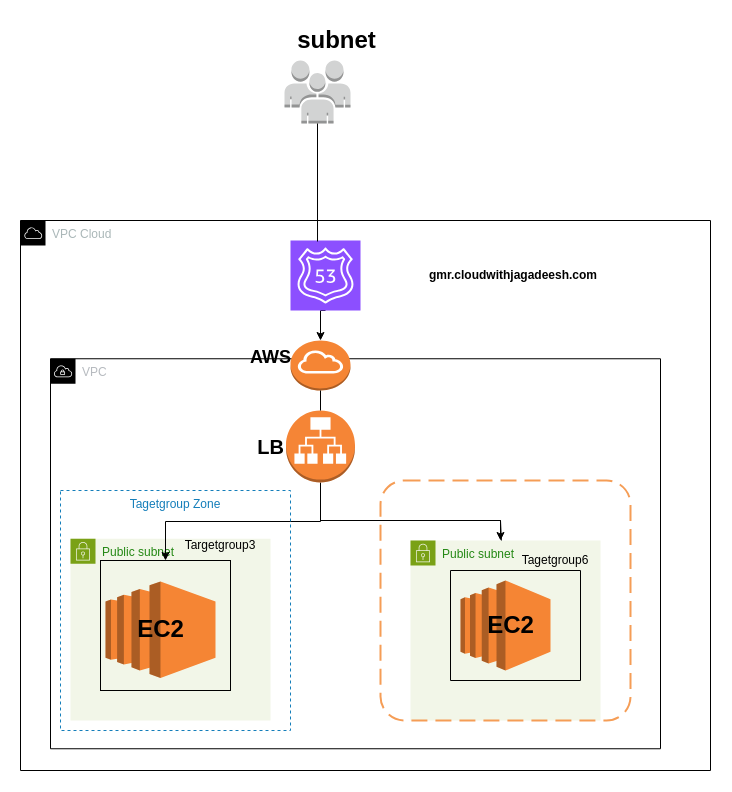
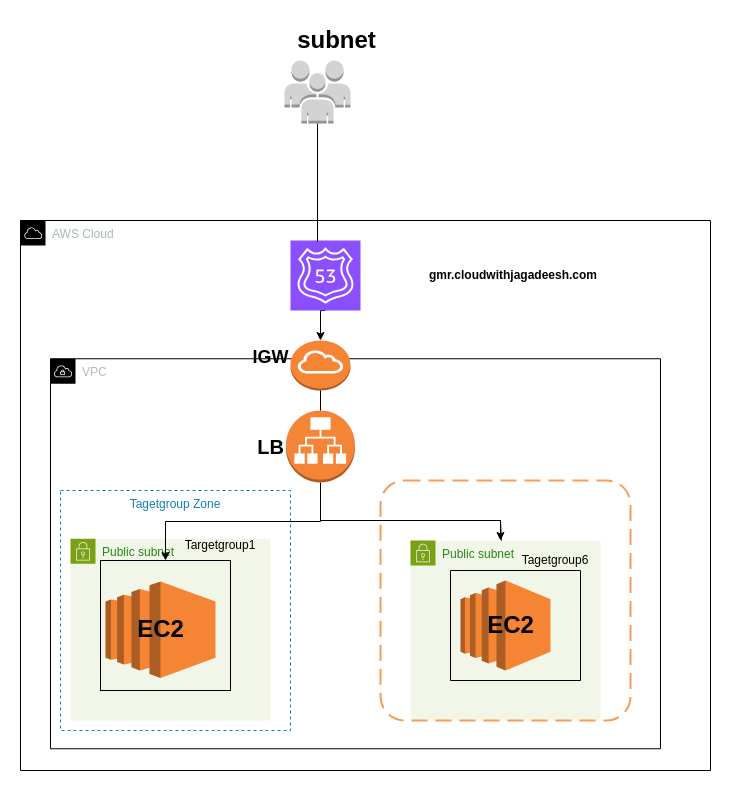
(80, 235) -> (80, 235)
(271, 356) -> (271, 356)
(221, 546) -> (221, 546)
